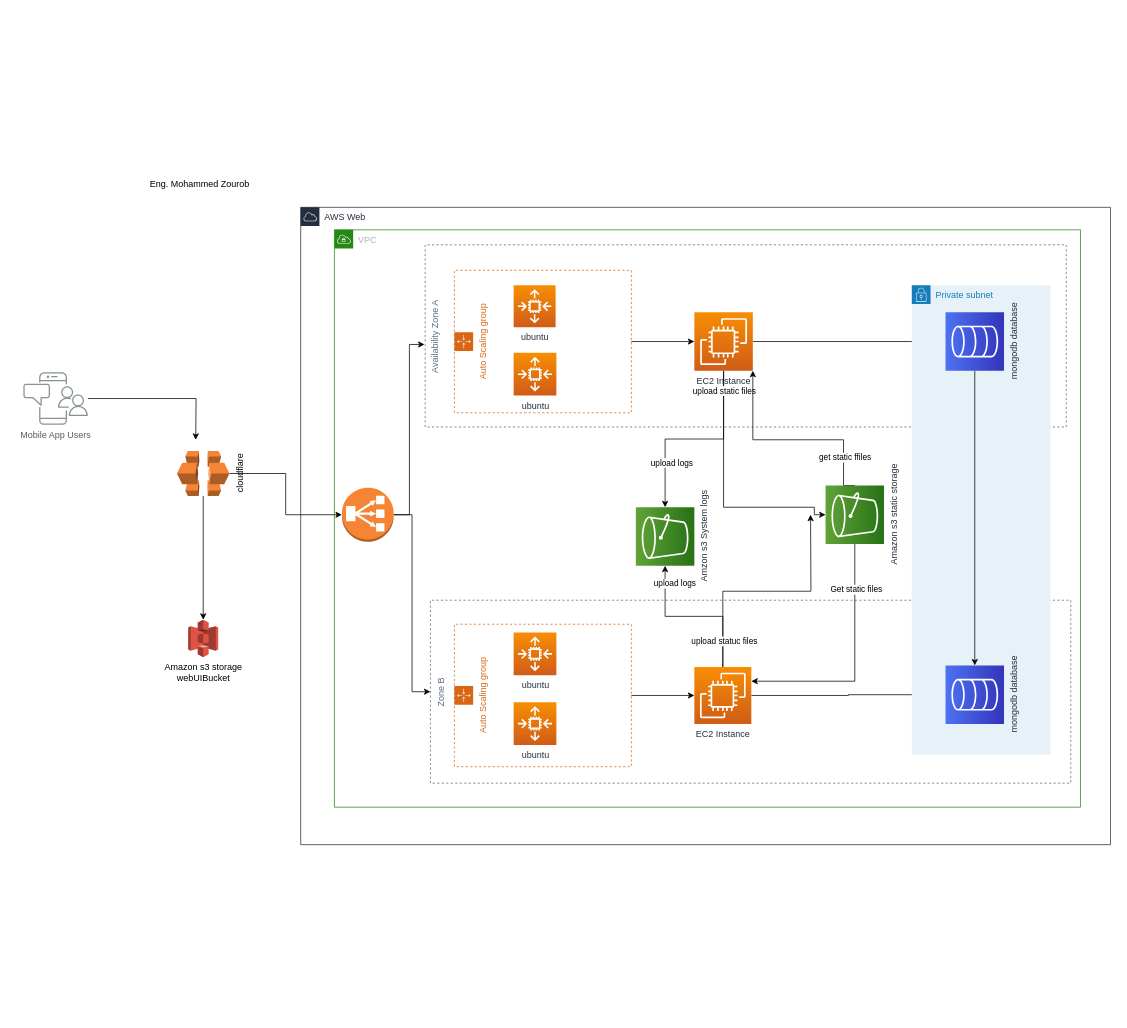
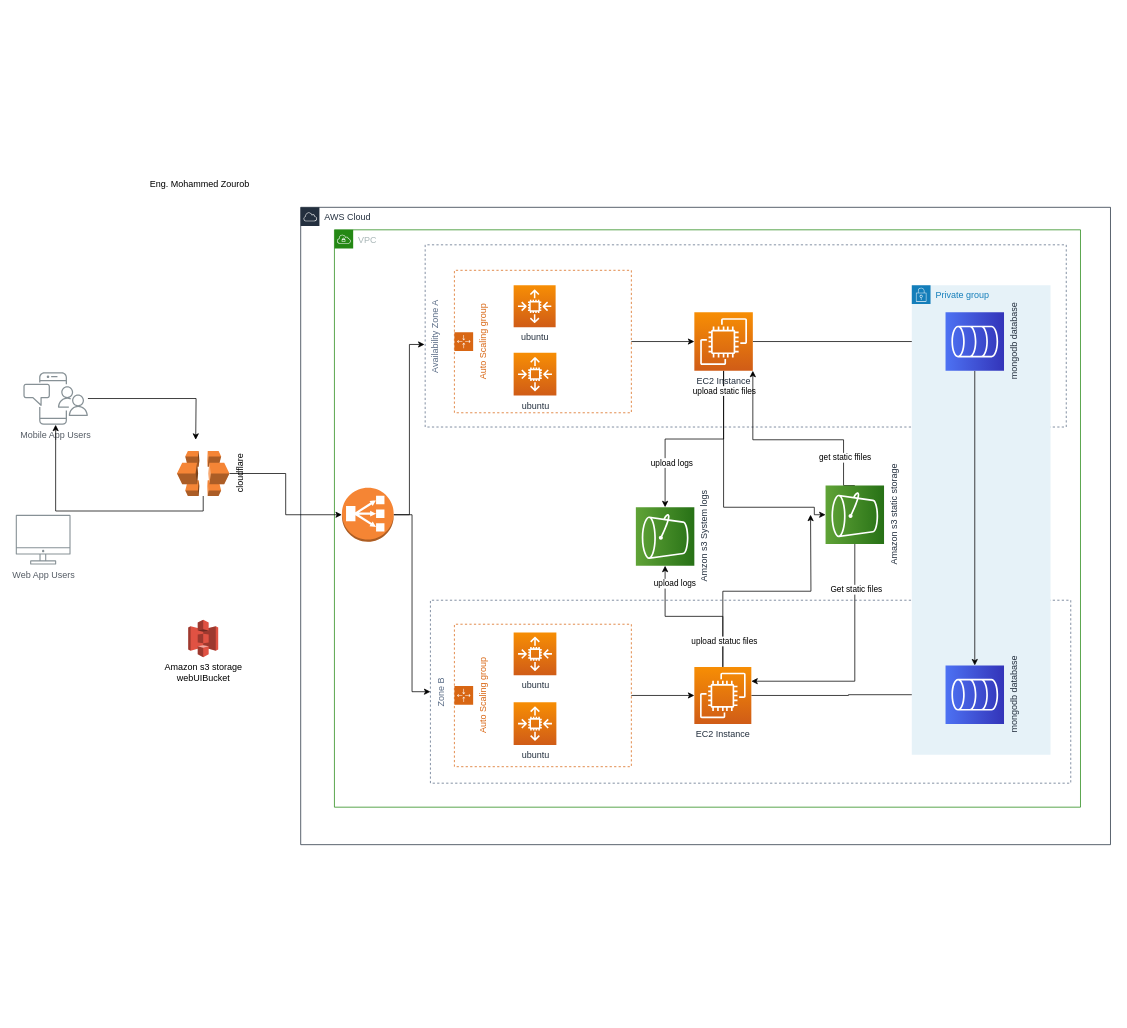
(341, 218) -> (345, 218)
(969, 296) -> (966, 296)
none -> (43, 540)
(203, 563) -> (55, 472)
